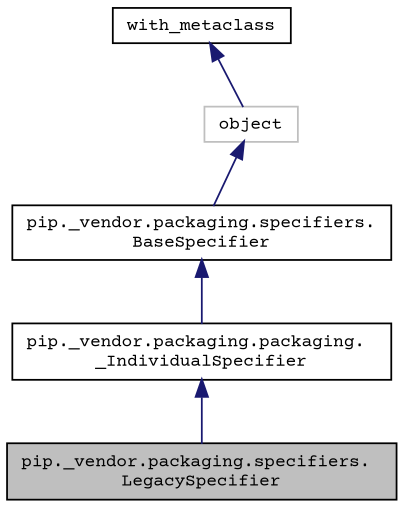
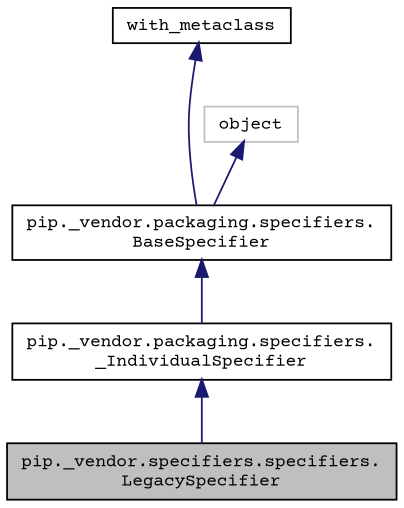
(231, 83) -> (189, 133)
(202, 352) -> (202, 352)
(202, 471) -> (202, 471)
